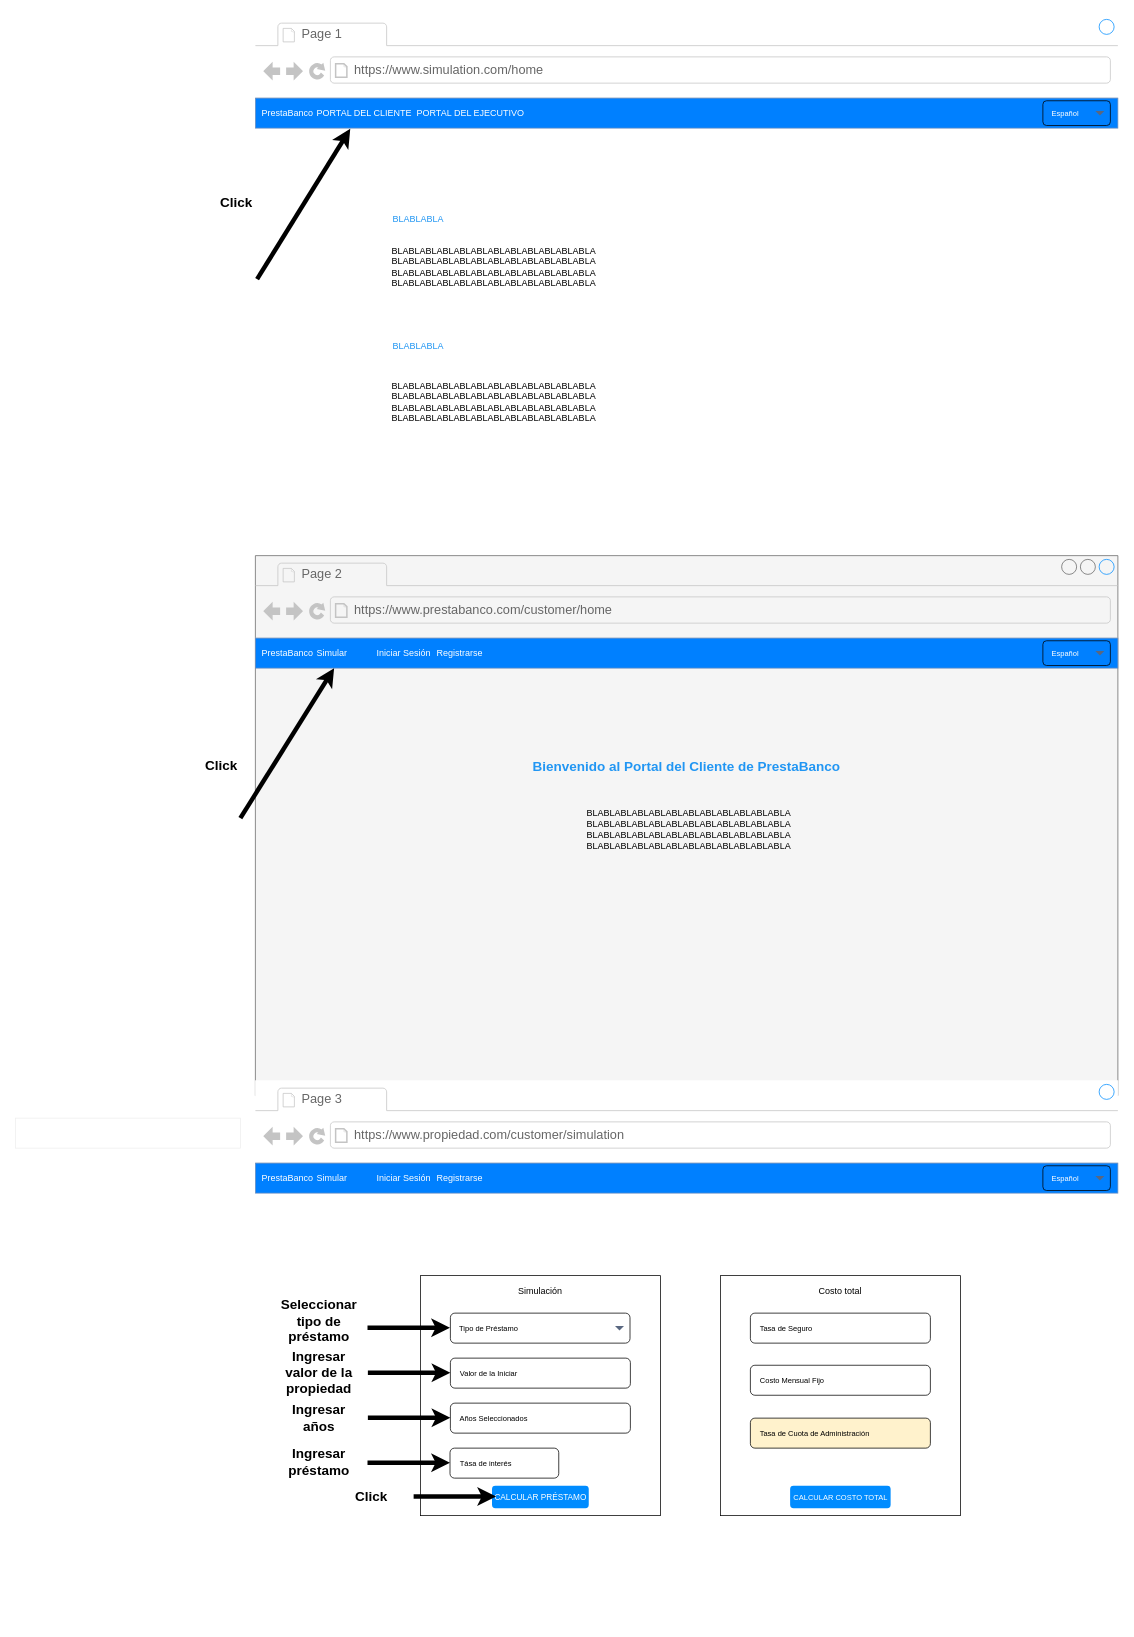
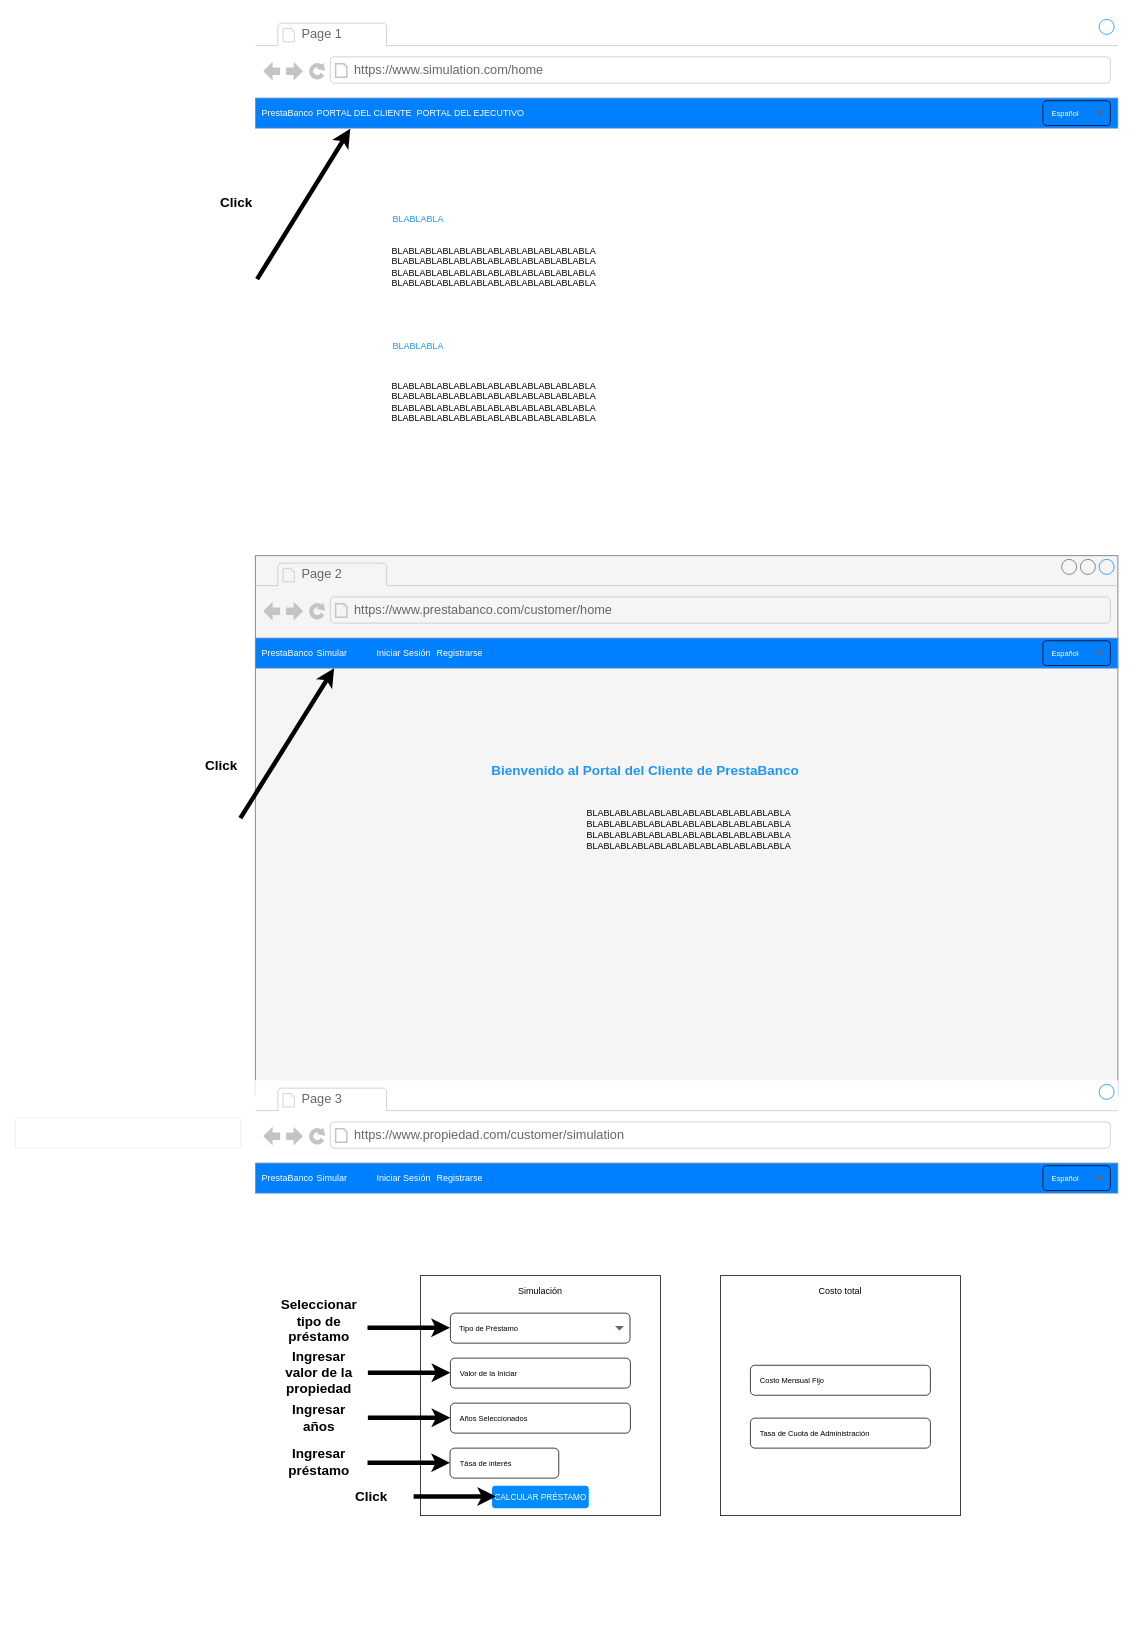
(687, 765) -> (645, 769)
(840, 1328) -> none
(840, 1433) -> (840, 1433)
(840, 1497) -> none
